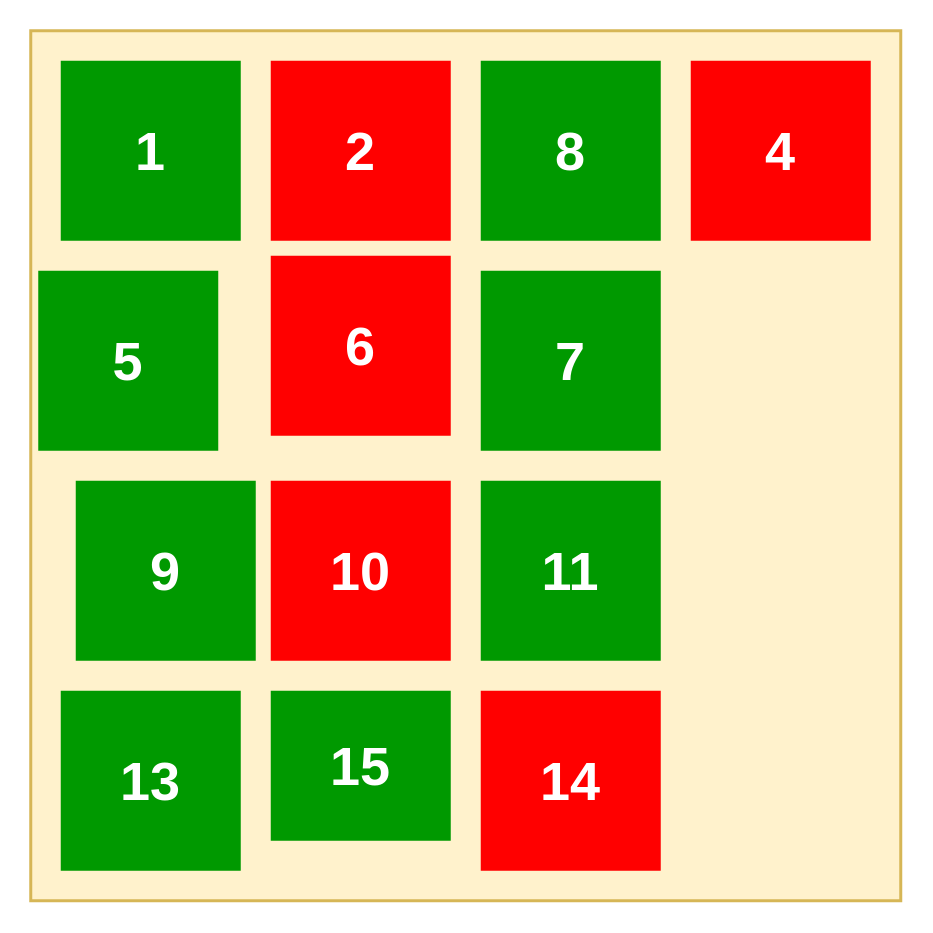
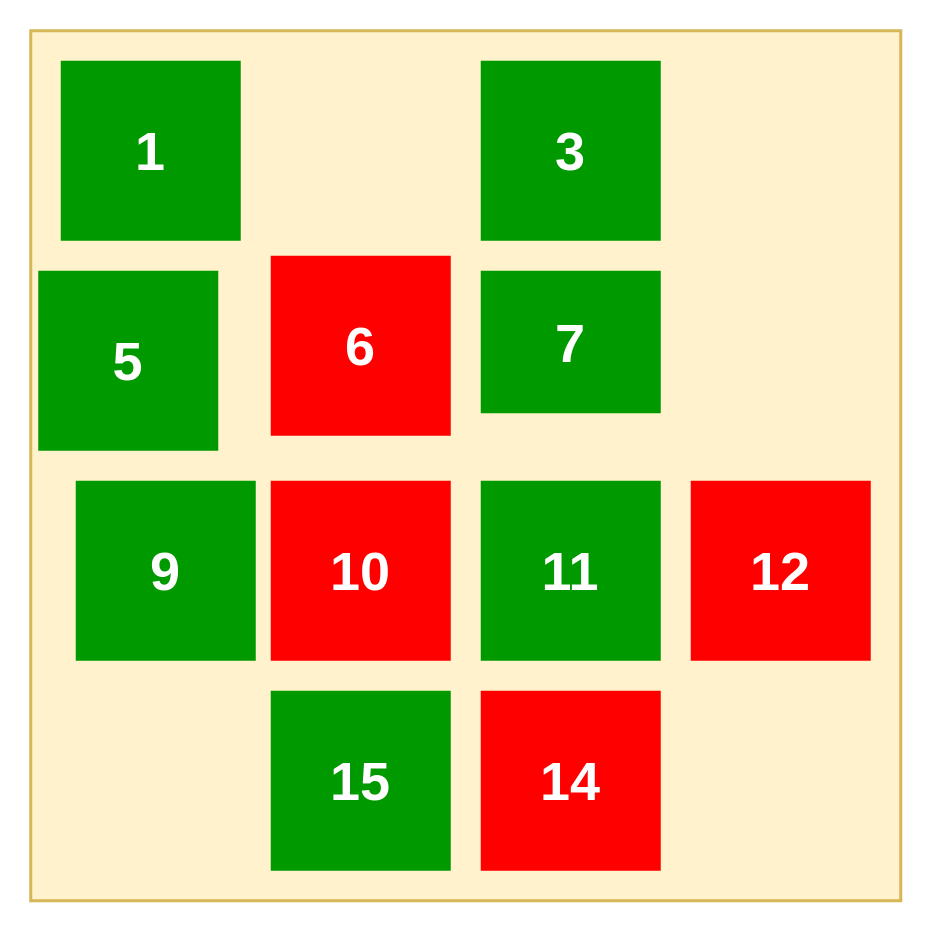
(361, 151) -> none
(571, 151) -> (571, 151)
(781, 151) -> none
(571, 361) -> (571, 342)
none -> (781, 571)
(361, 766) -> (361, 781)
(151, 781) -> none
